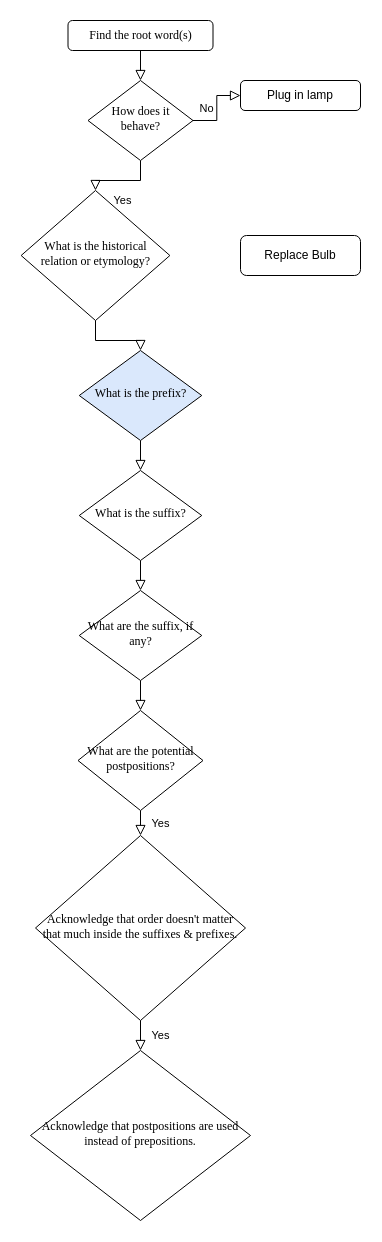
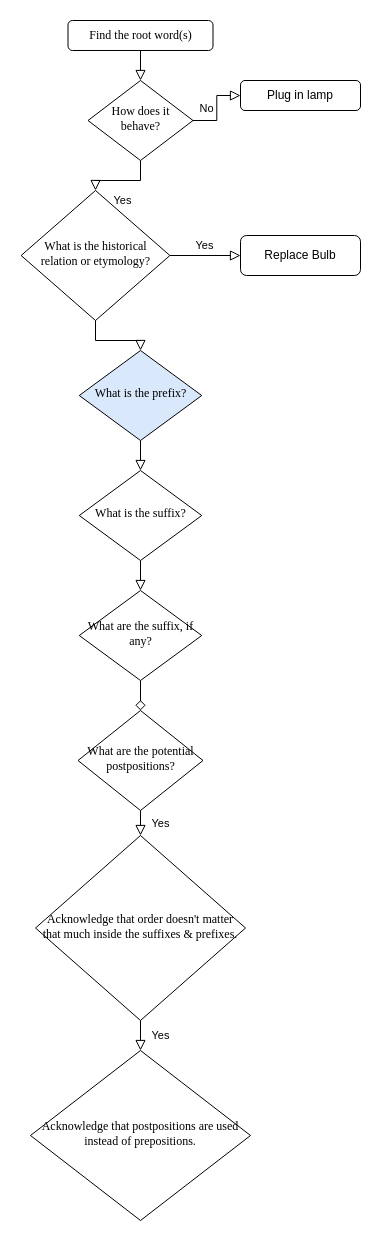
none -> (200, 256)
(141, 699) -> (141, 699)
